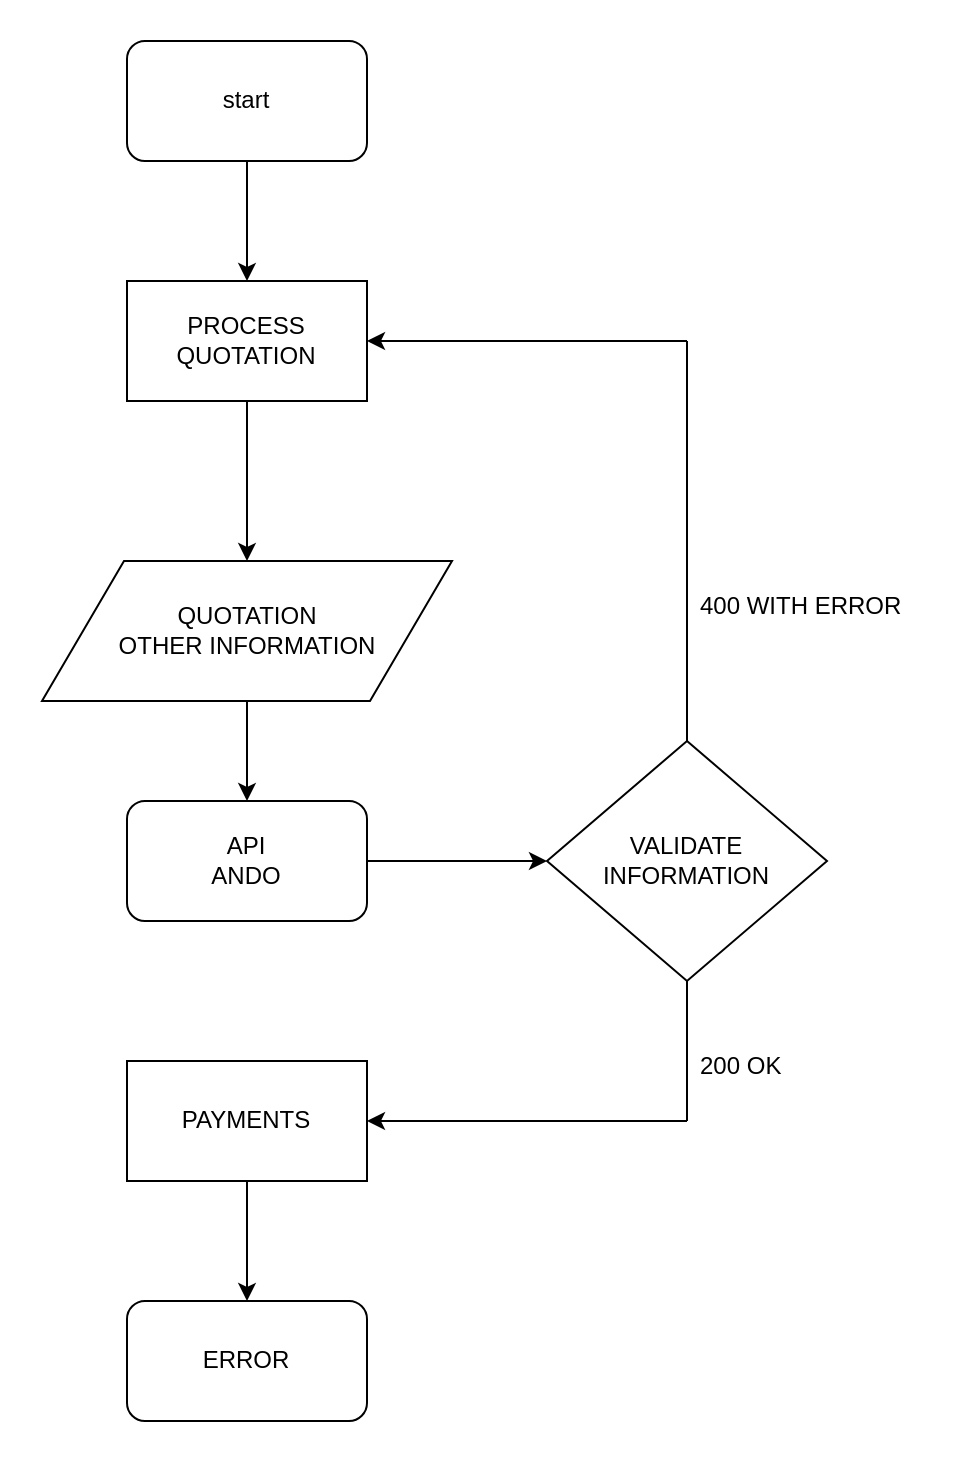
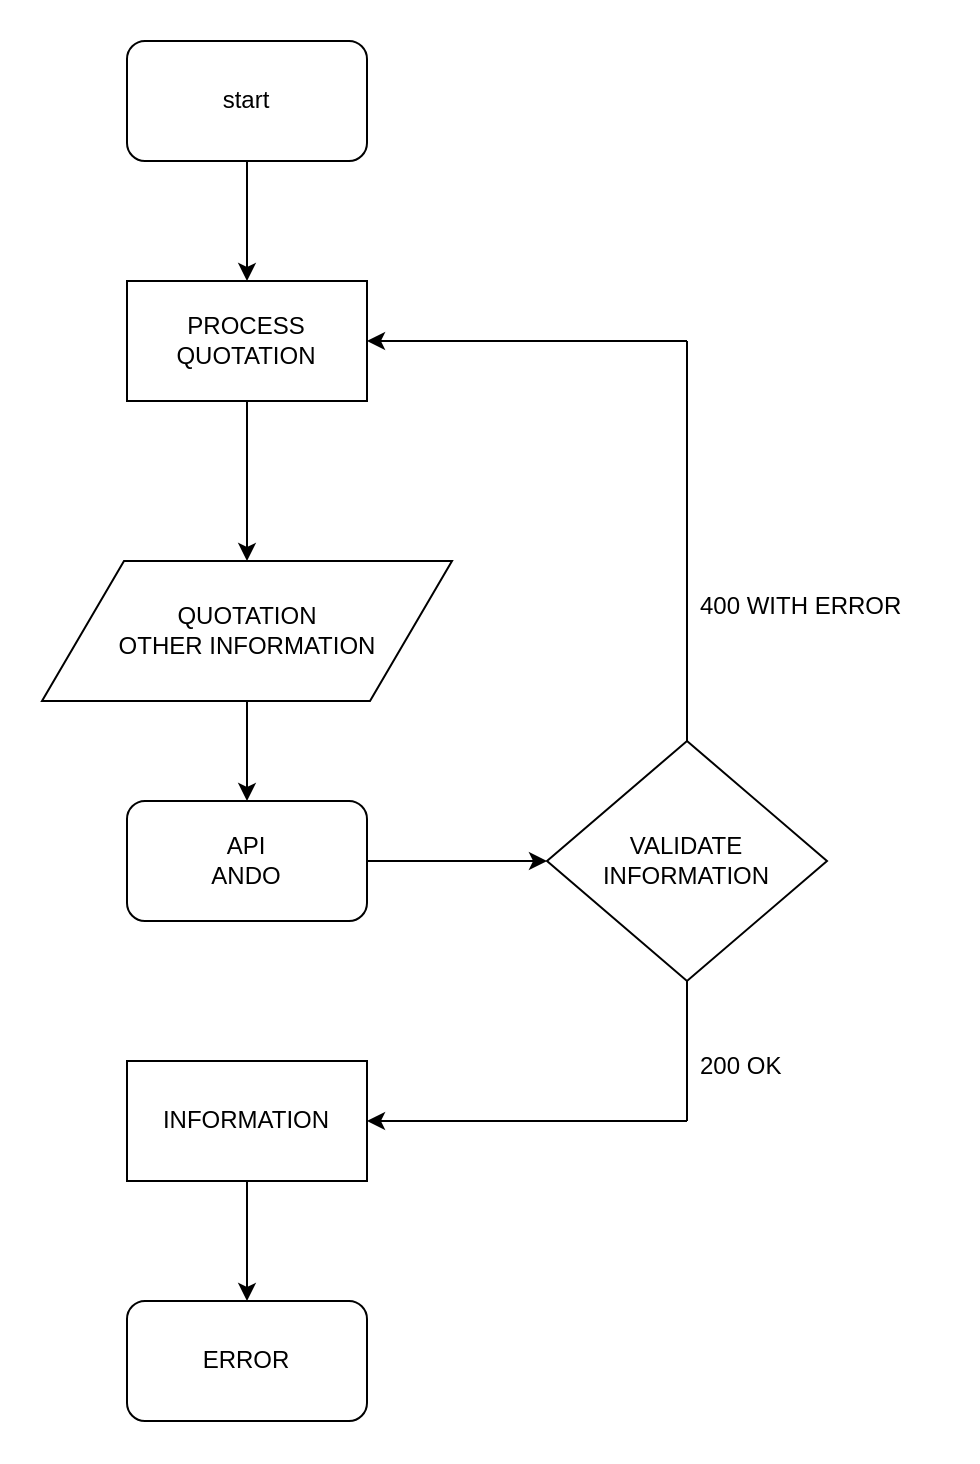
(247, 1121) -> (247, 1121)
